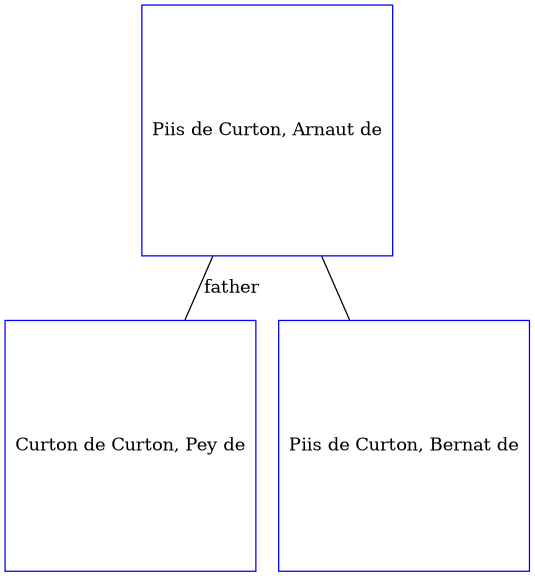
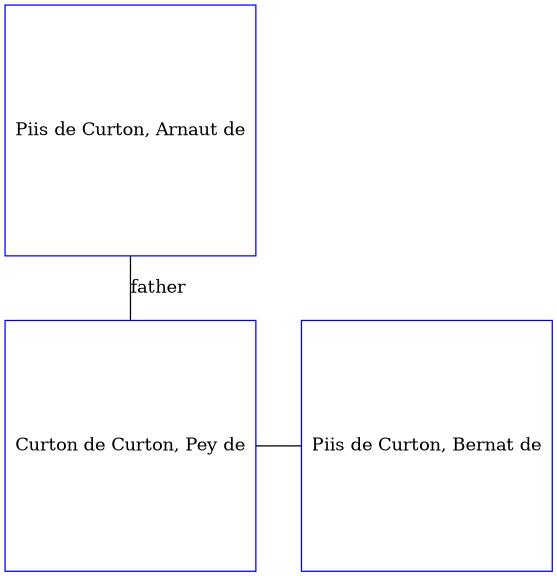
(336, 288) -> (279, 446)
